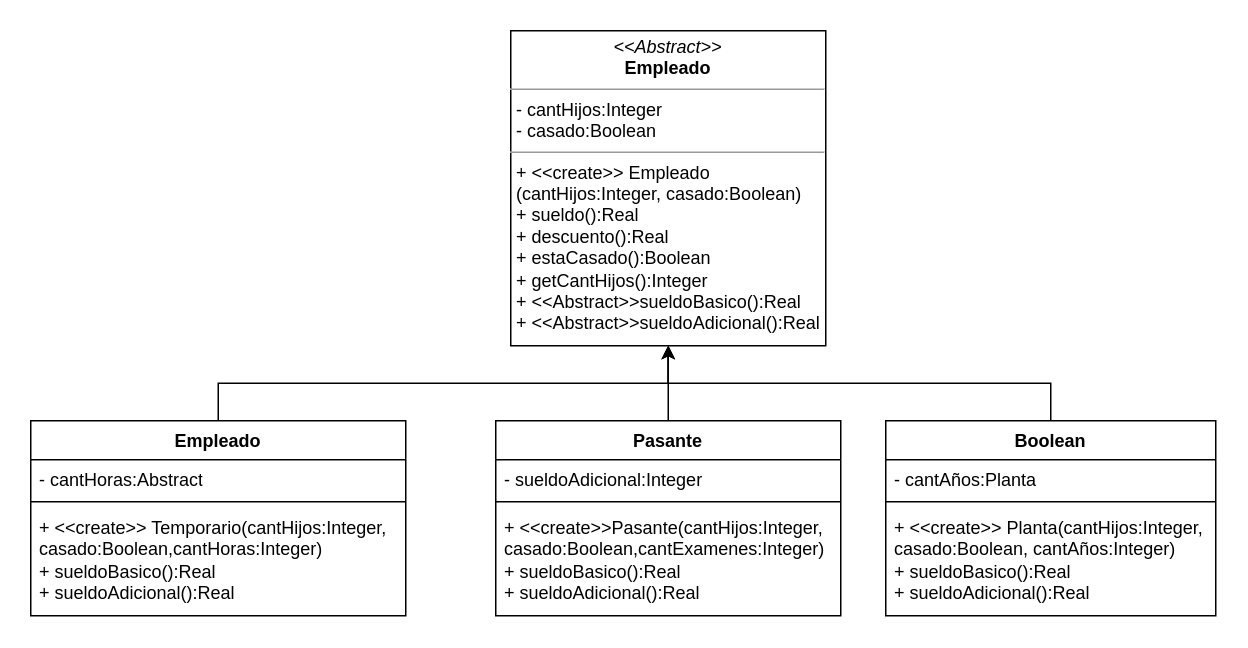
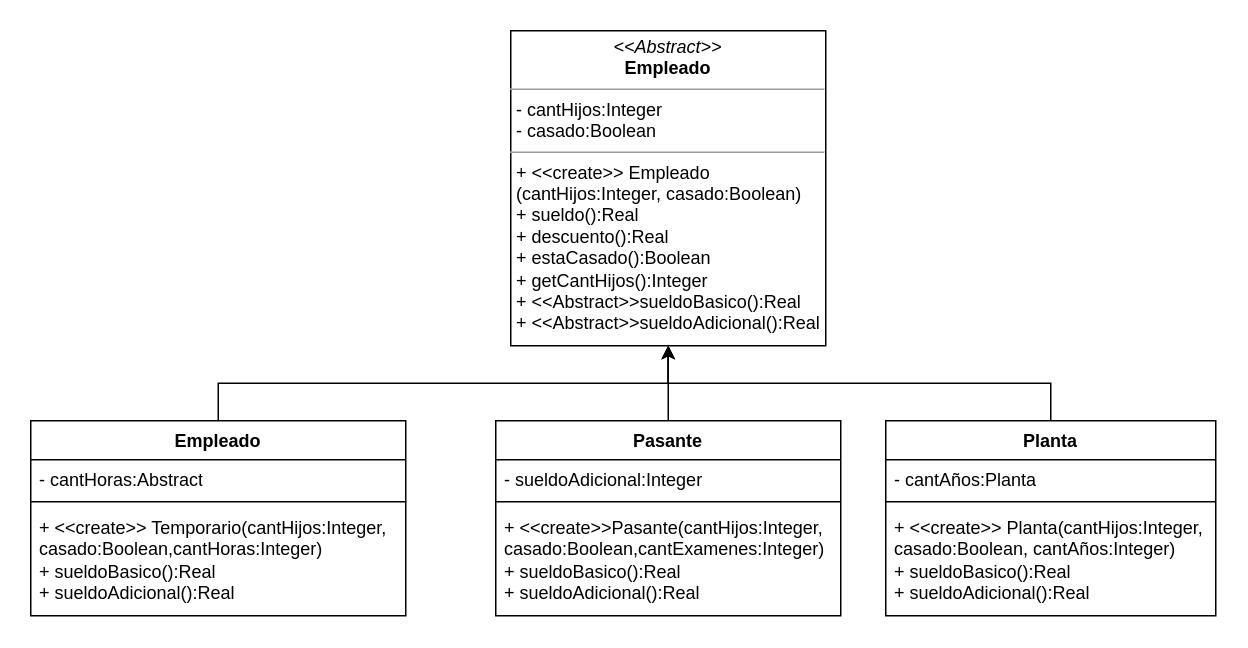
(1051, 442) -> (1051, 442)
